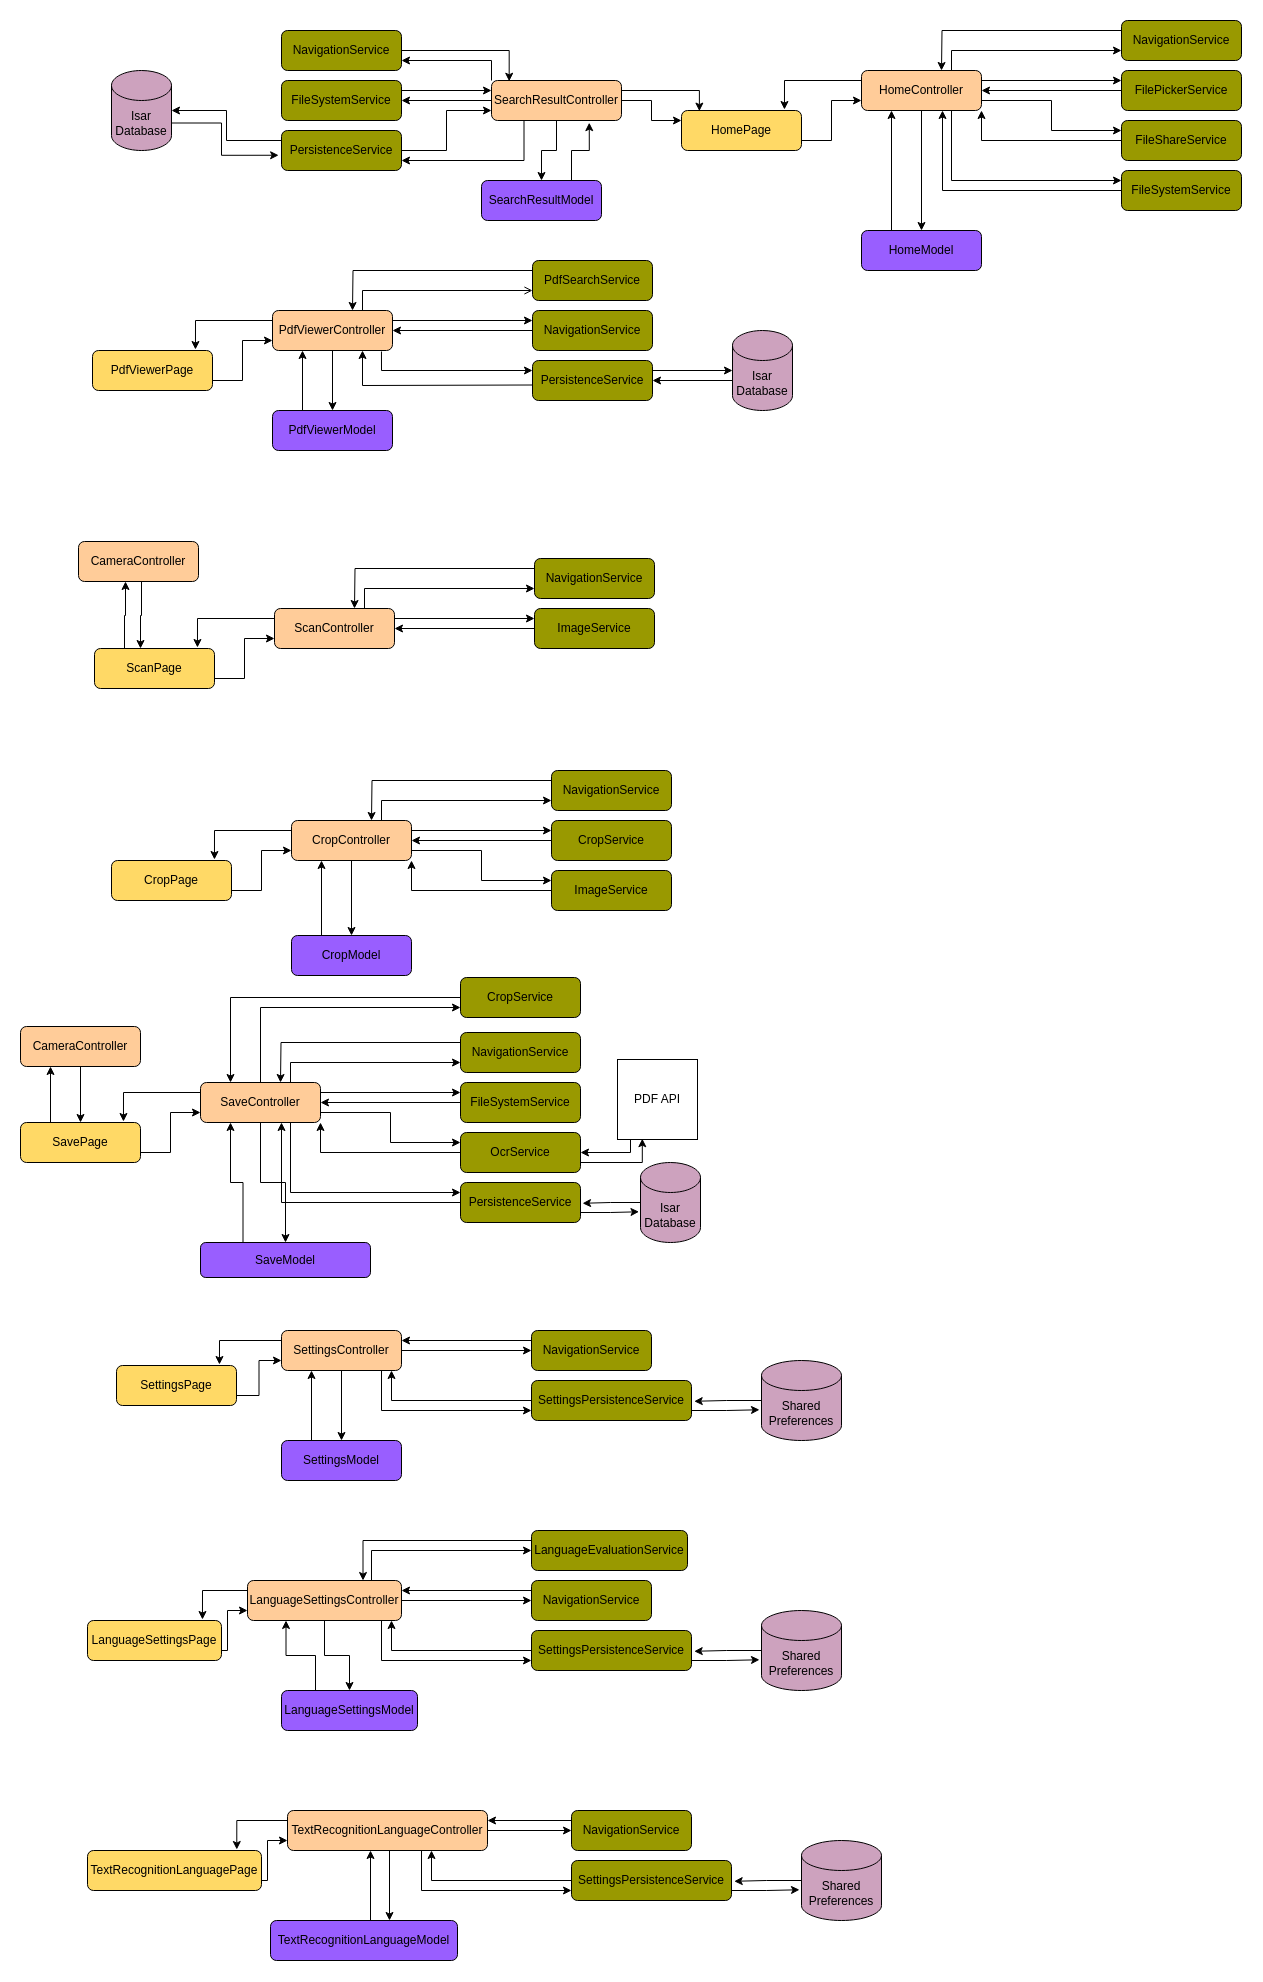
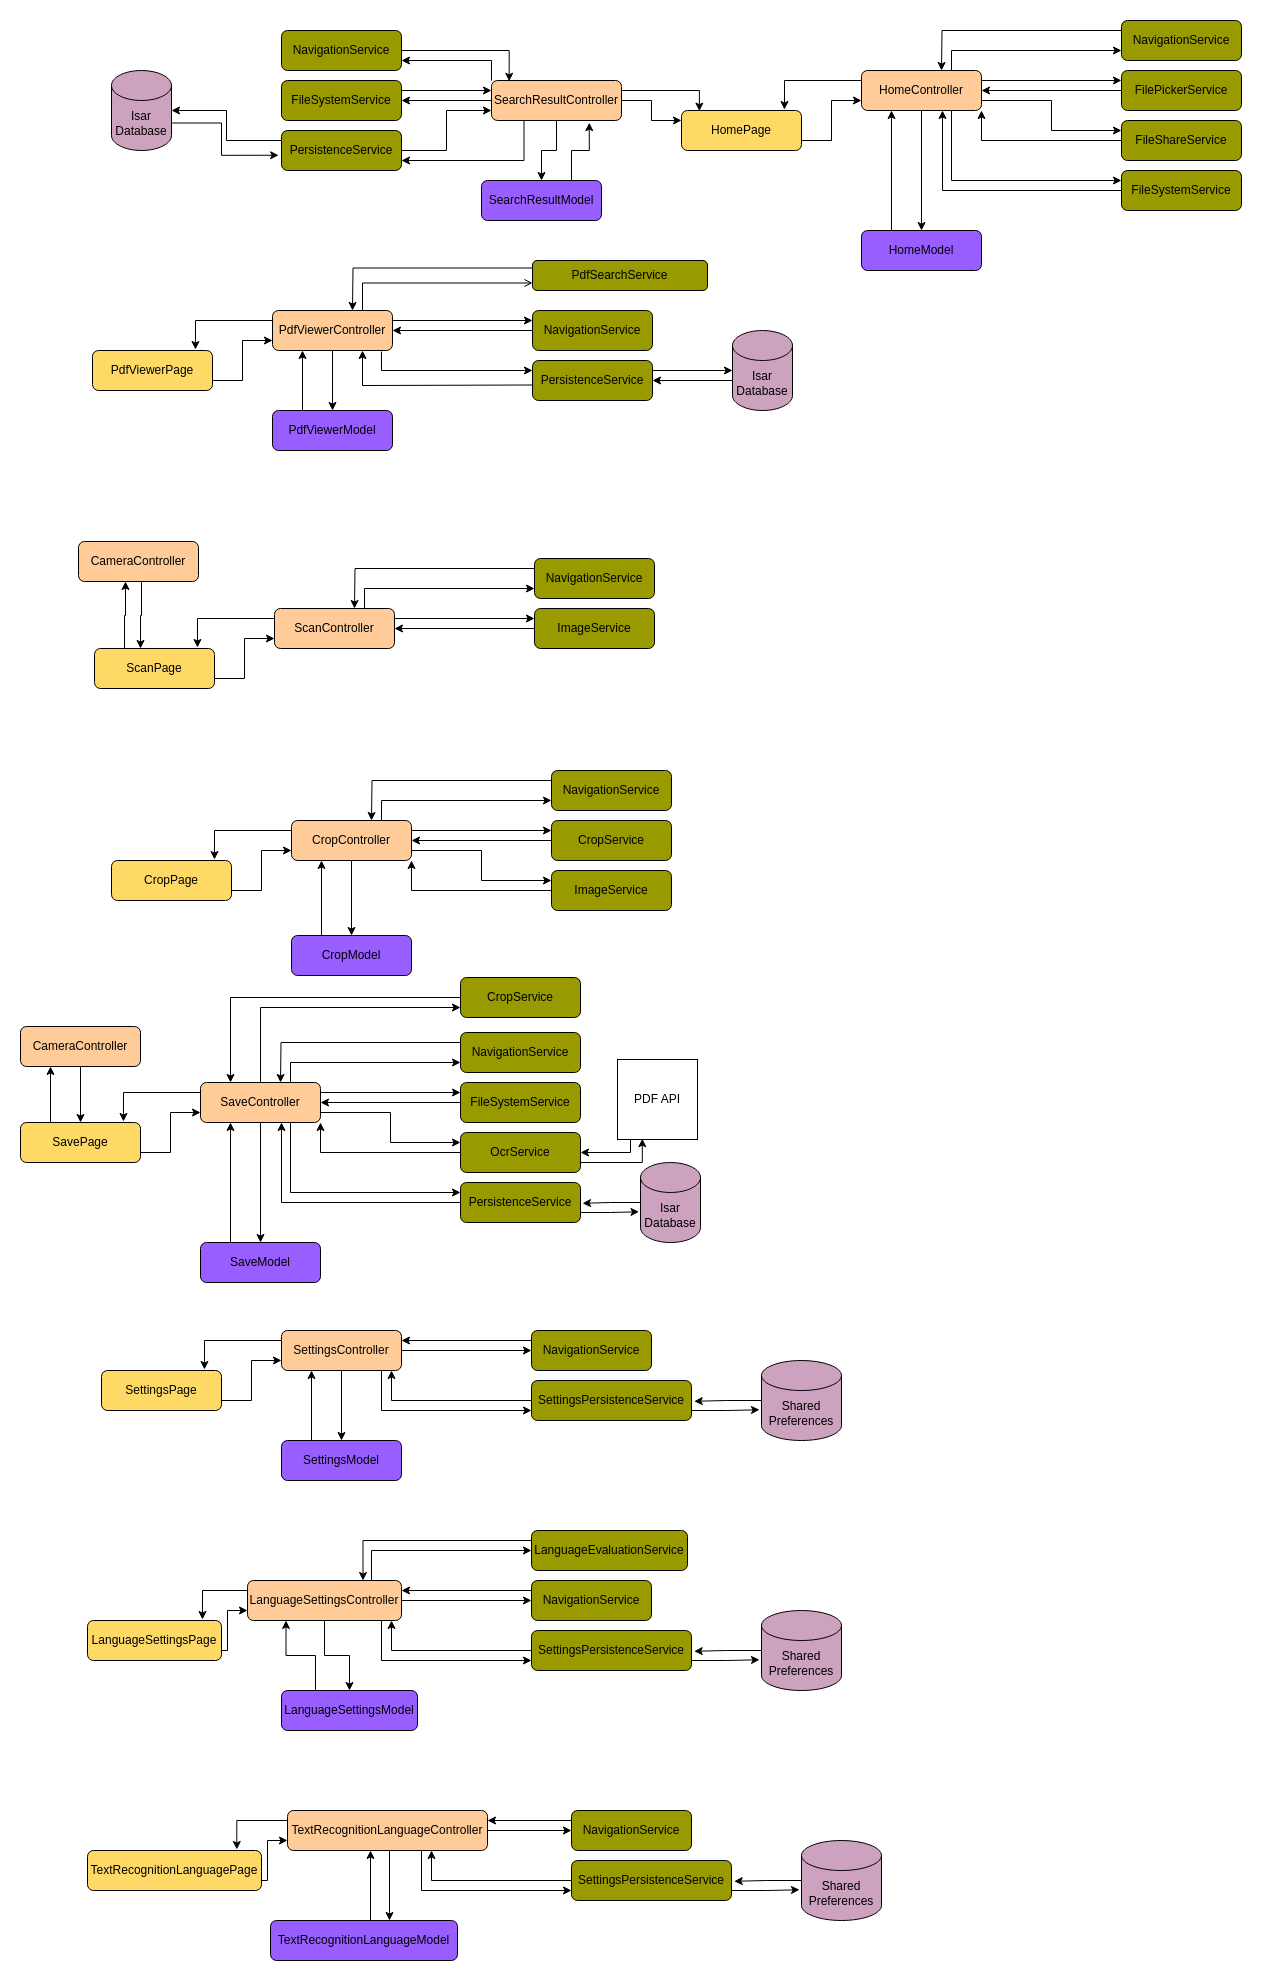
(593, 281) -> (620, 276)
(286, 1260) -> (261, 1263)
(177, 1386) -> (162, 1391)
